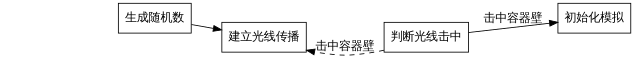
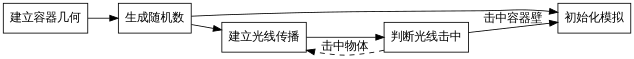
none -> (370, 12)
none -> (46, 18)
none -> (341, 37)
(345, 47) -> (345, 47)
